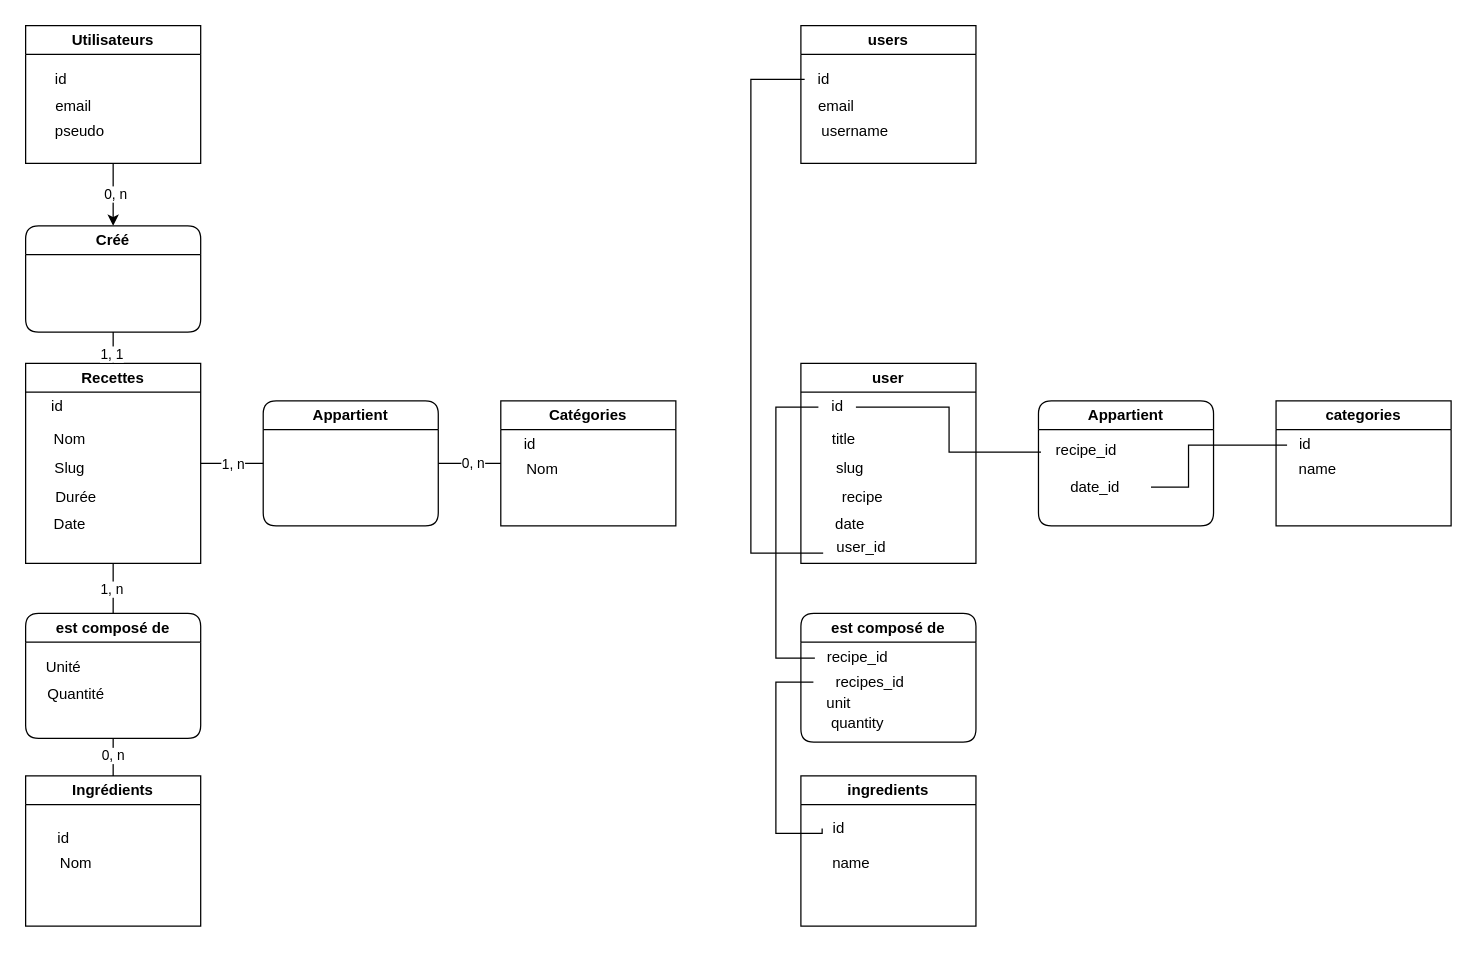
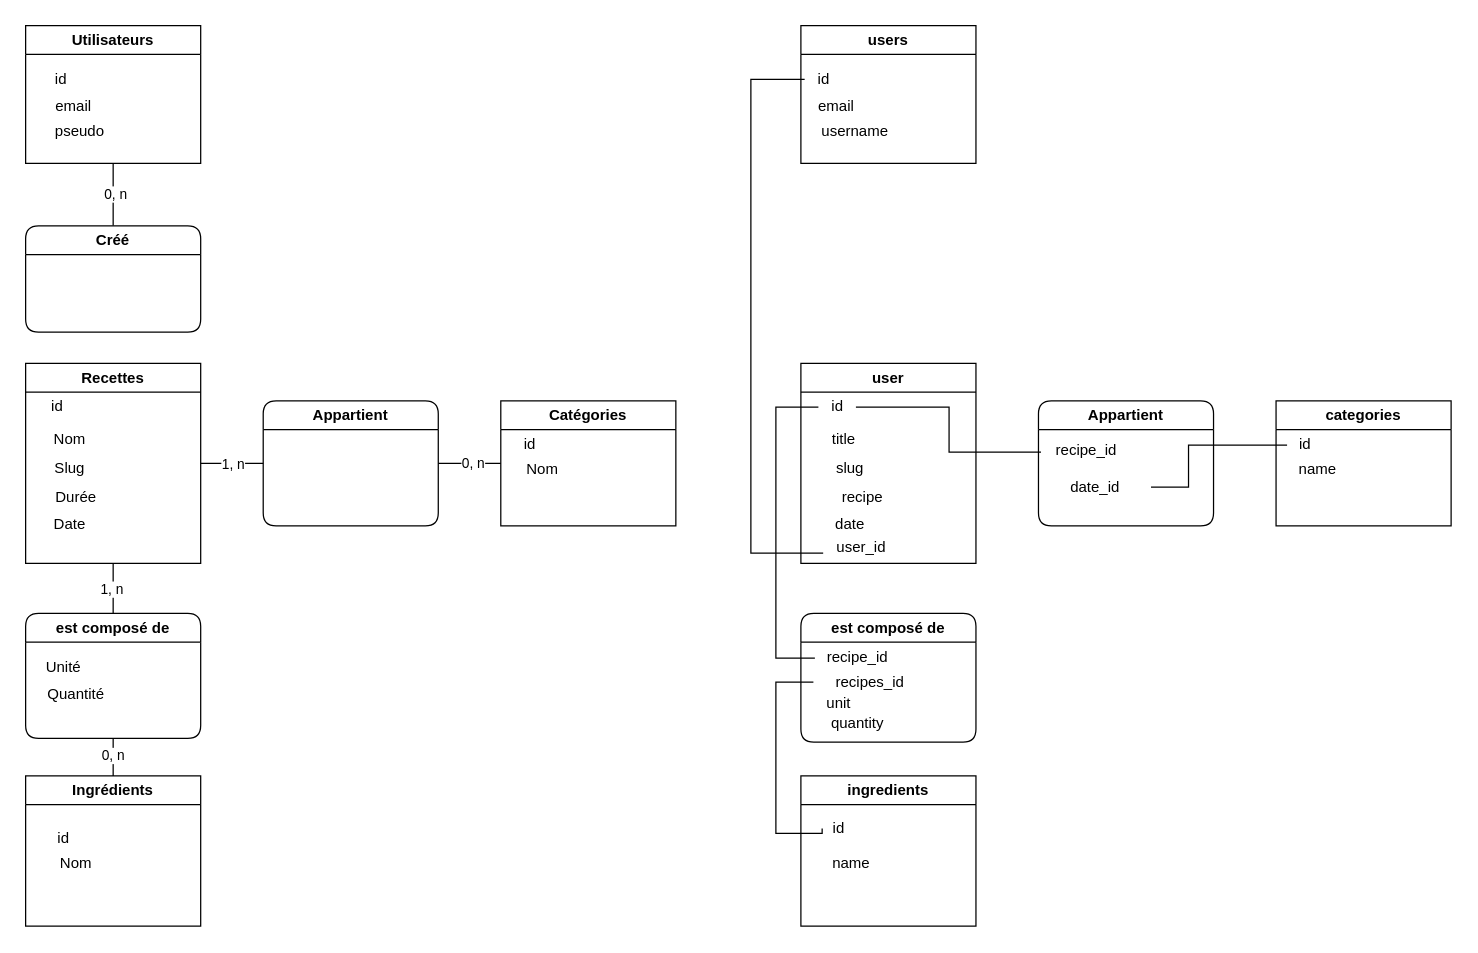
(113, 216) -> (113, 219)
(113, 338) -> none
